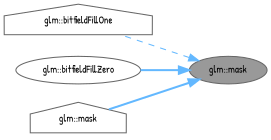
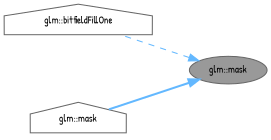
(78, 70) -> none
